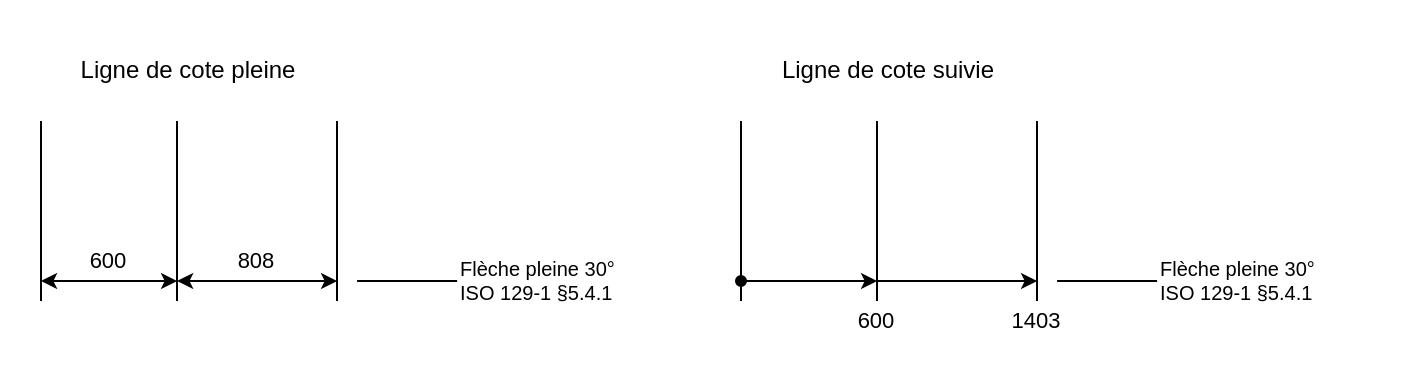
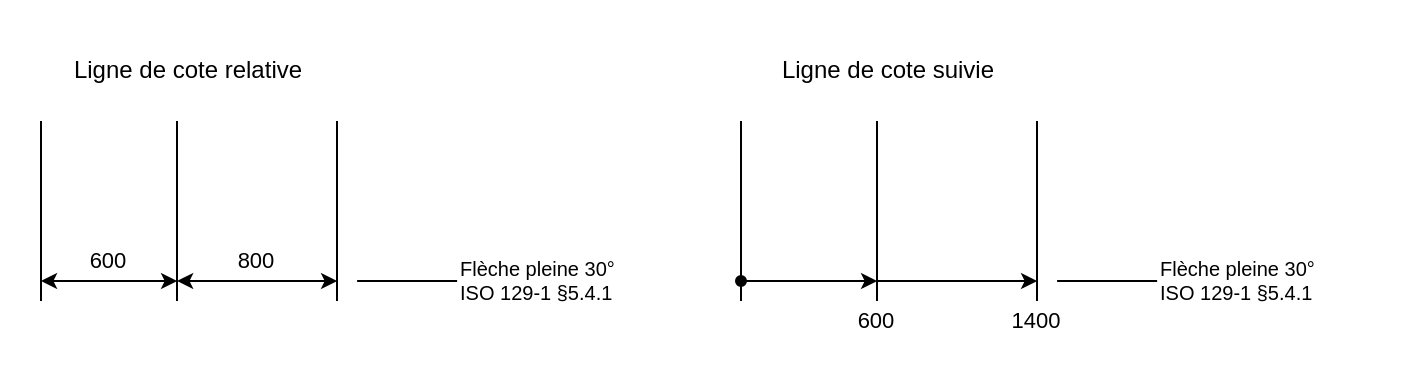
(189, 71) -> (189, 71)
(257, 261) -> (257, 261)
(1037, 321) -> (1037, 321)
